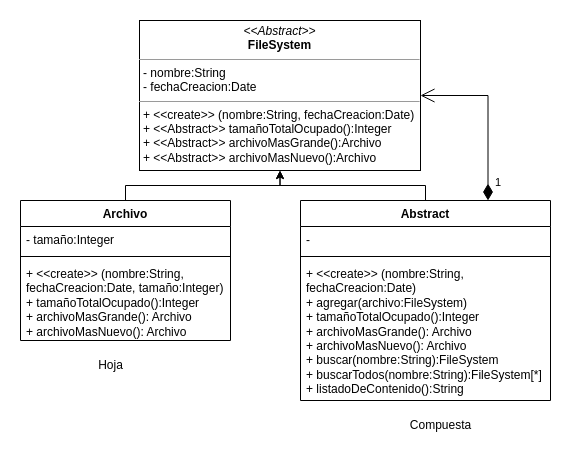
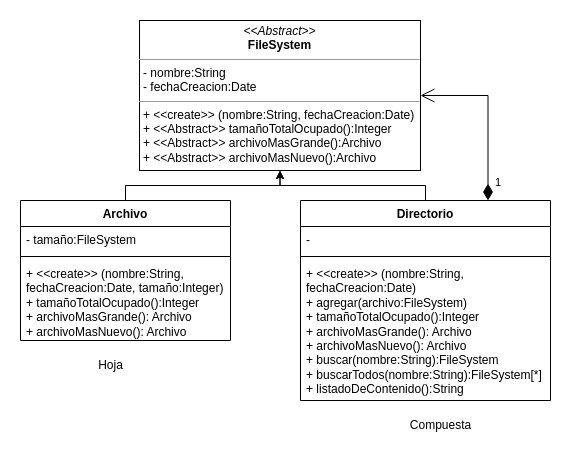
(426, 215) -> (426, 215)
(77, 241) -> (84, 241)
